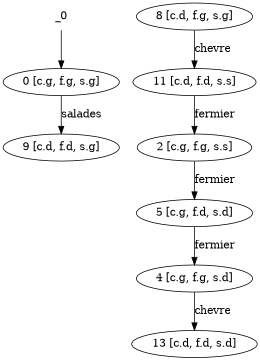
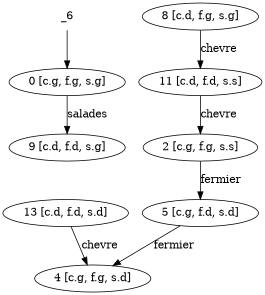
(61, 17) -> (67, 17)
(215, 115) -> (219, 115)
(194, 307) -> (78, 242)
